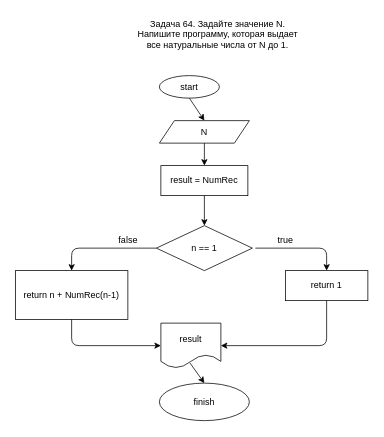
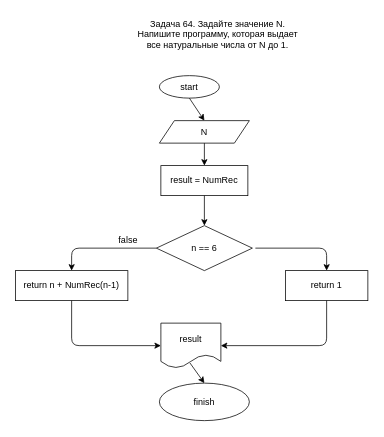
(285, 240) -> none
(204, 248) -> (204, 248)
(72, 295) -> (72, 285)
